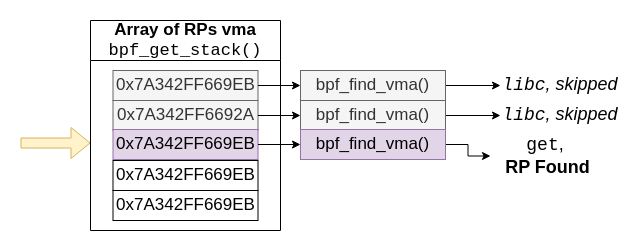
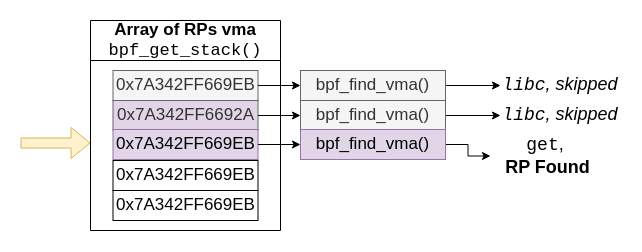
(186, 116) -> (186, 116)
